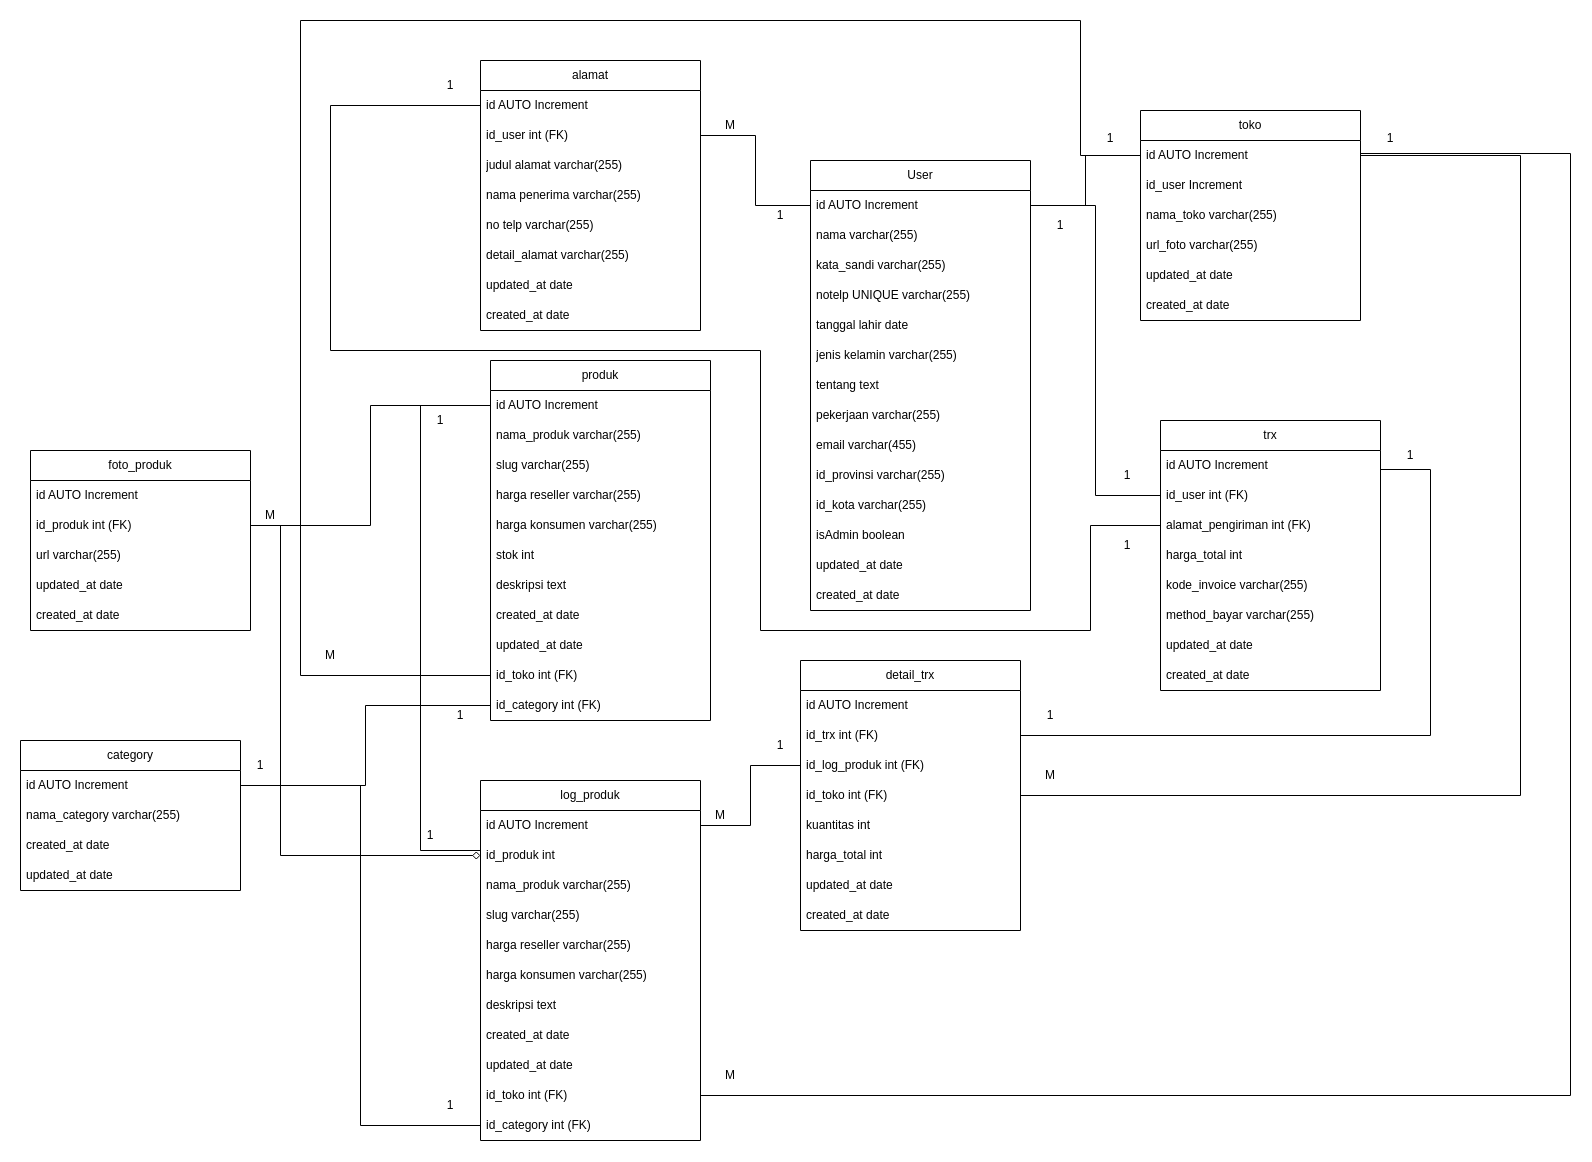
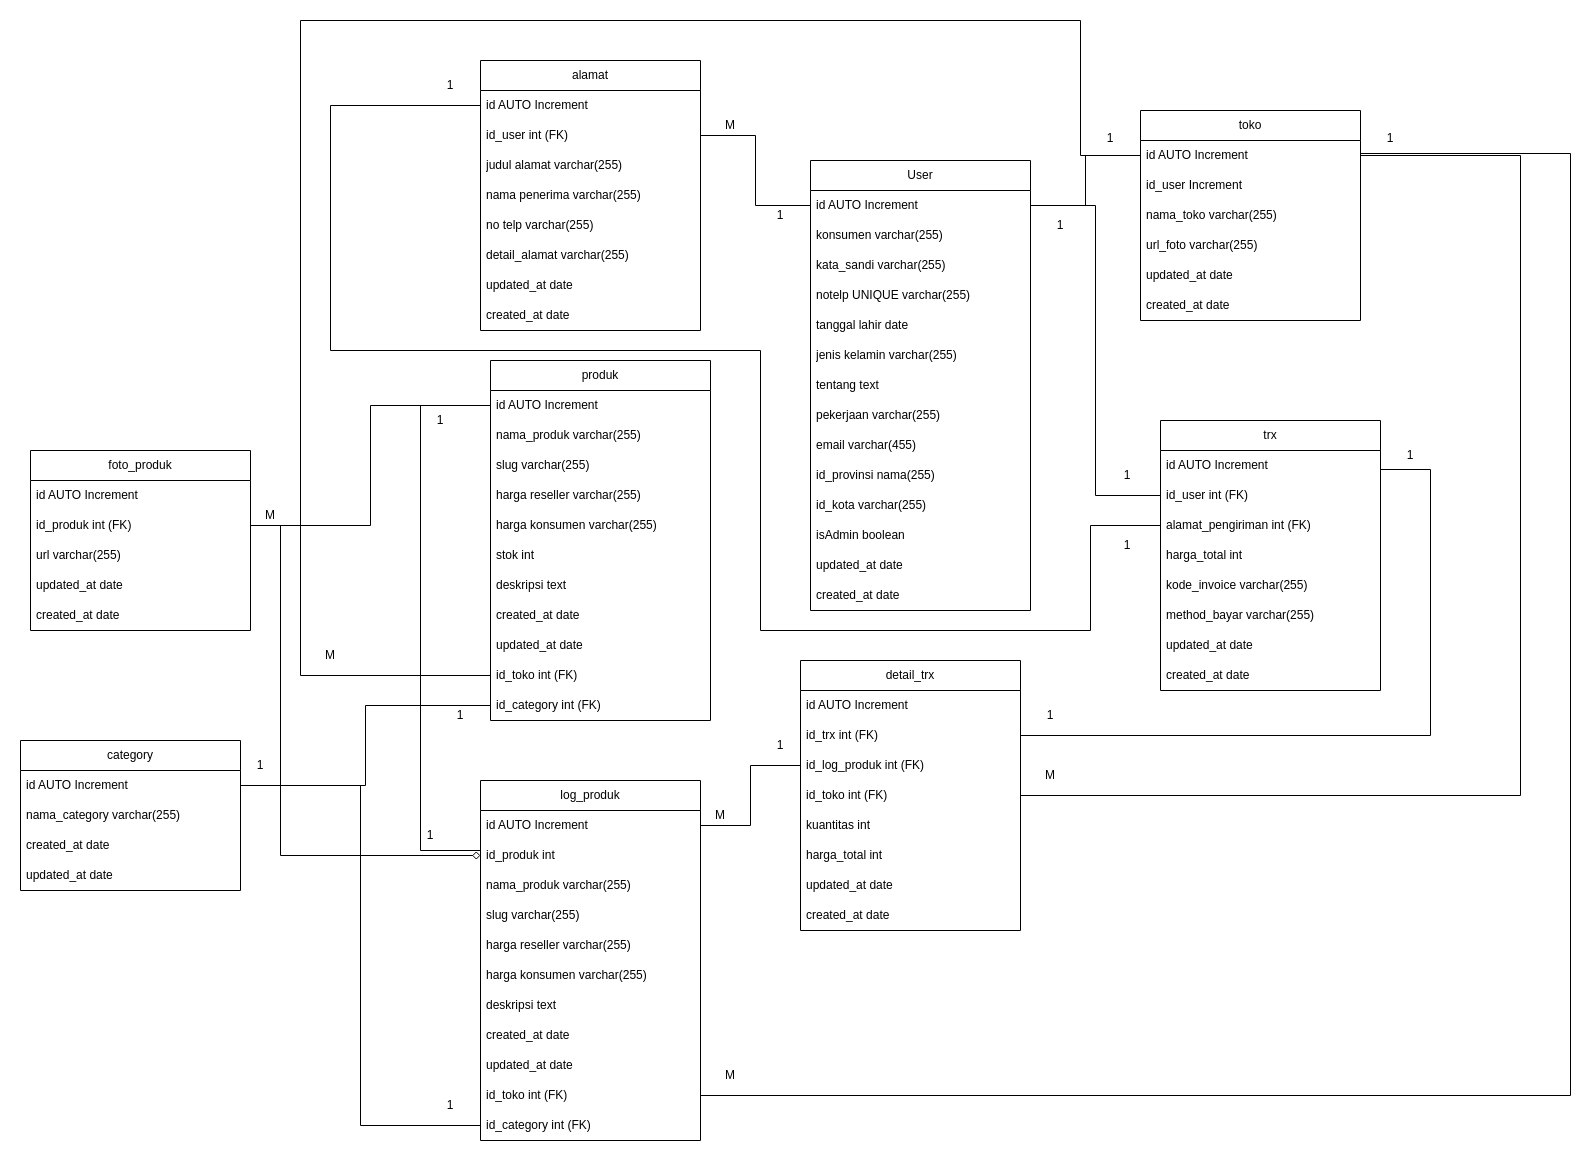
(872, 236) -> (886, 236)
(891, 476) -> (881, 476)
